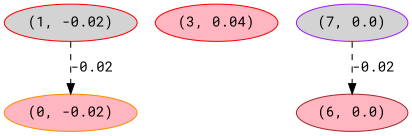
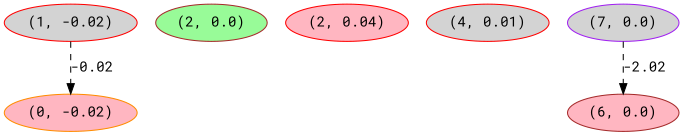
none -> (211, 23)
(217, 23) -> (347, 23)
none -> (488, 23)
(374, 68) -> (645, 68)
